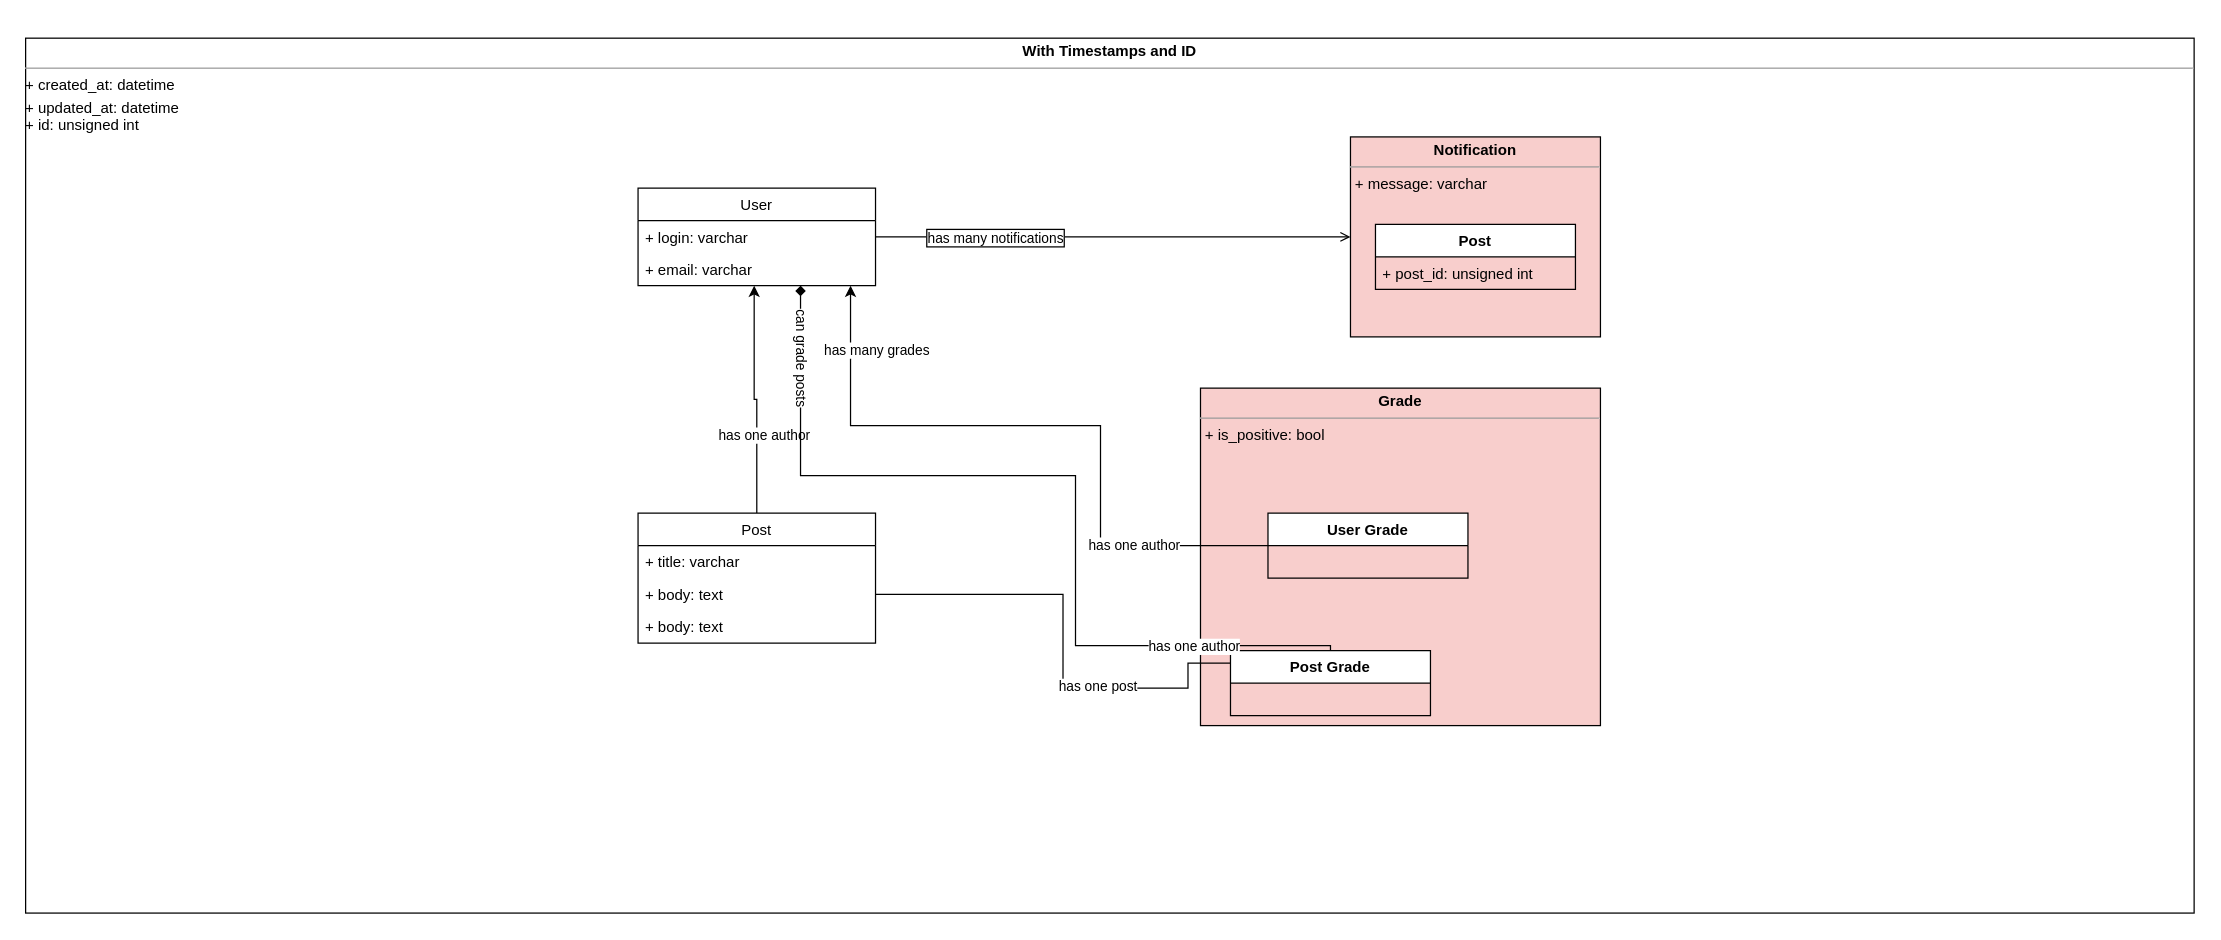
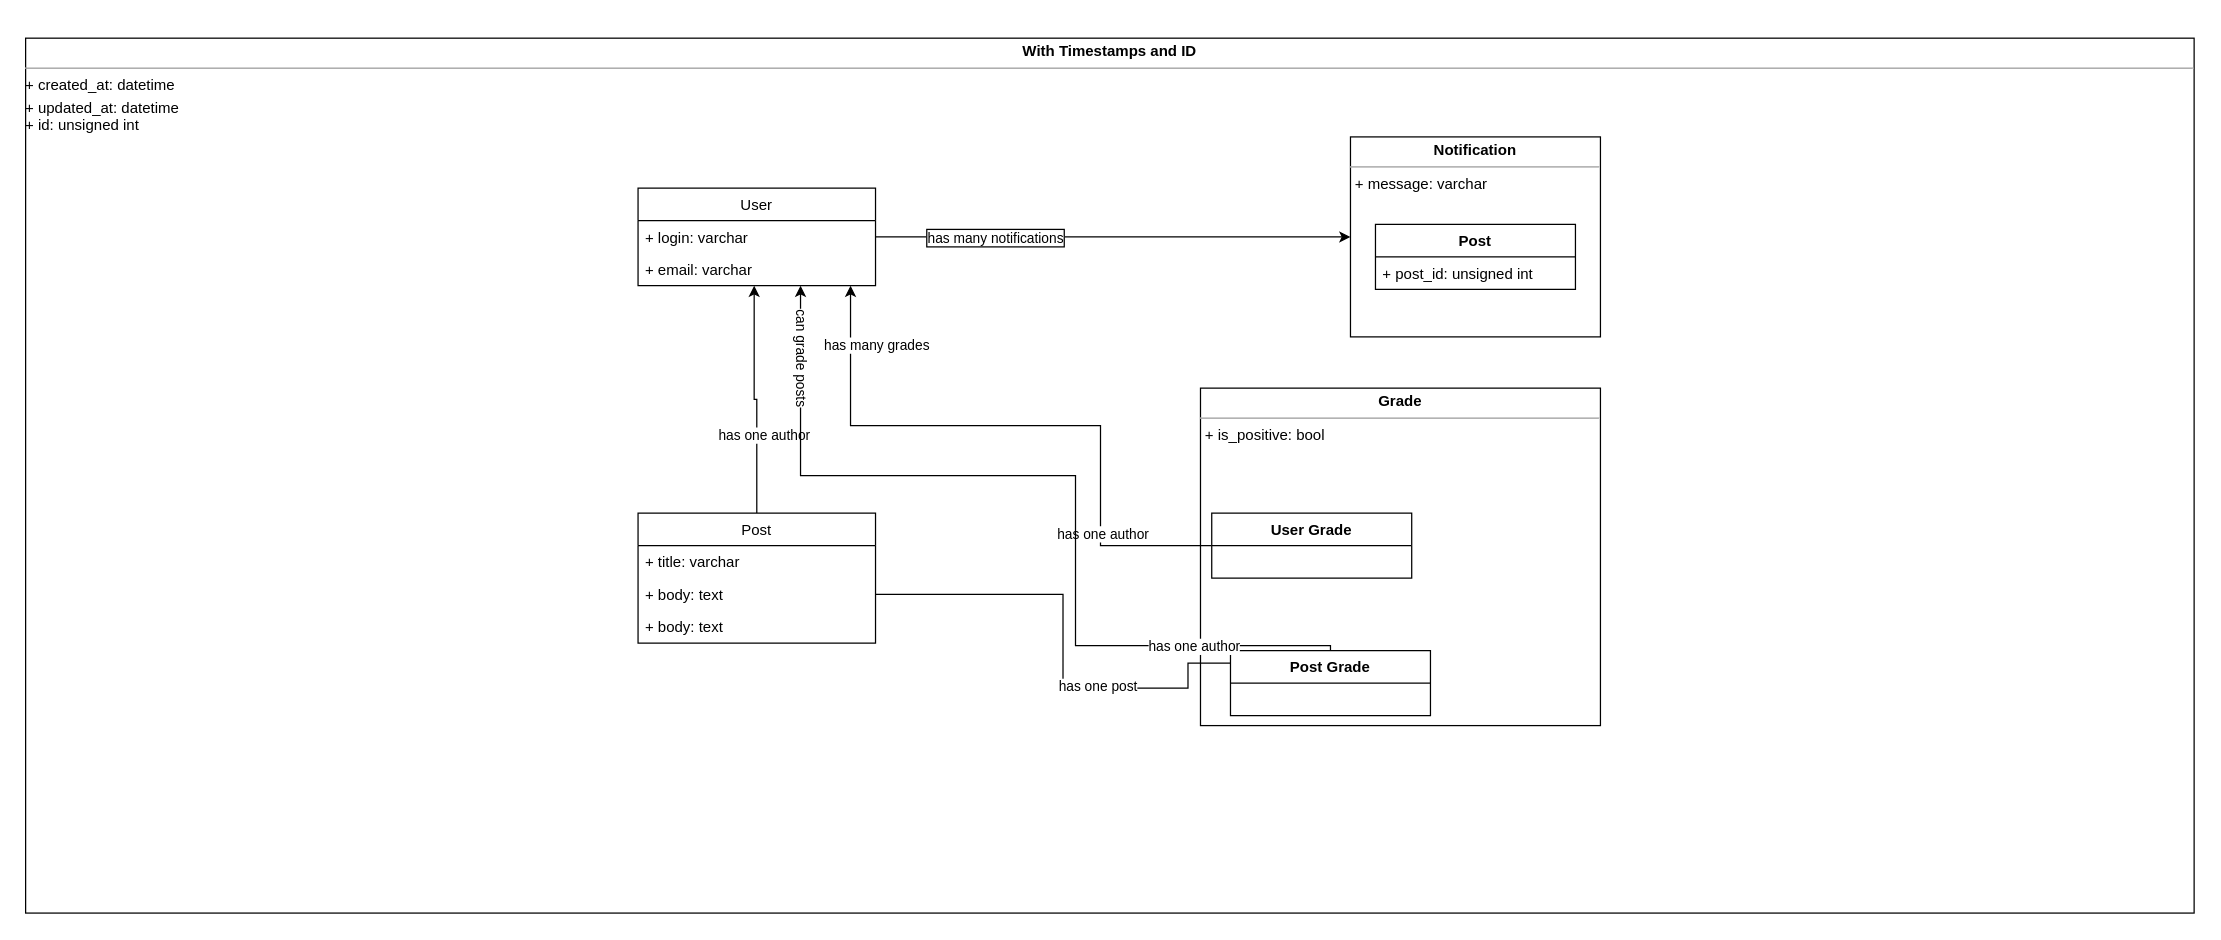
(1420, 155) -> (1420, 155)
(1342, 237) -> (1340, 237)
(801, 296) -> (801, 296)
(1368, 546) -> (1312, 546)
(1401, 557) -> (1401, 557)
